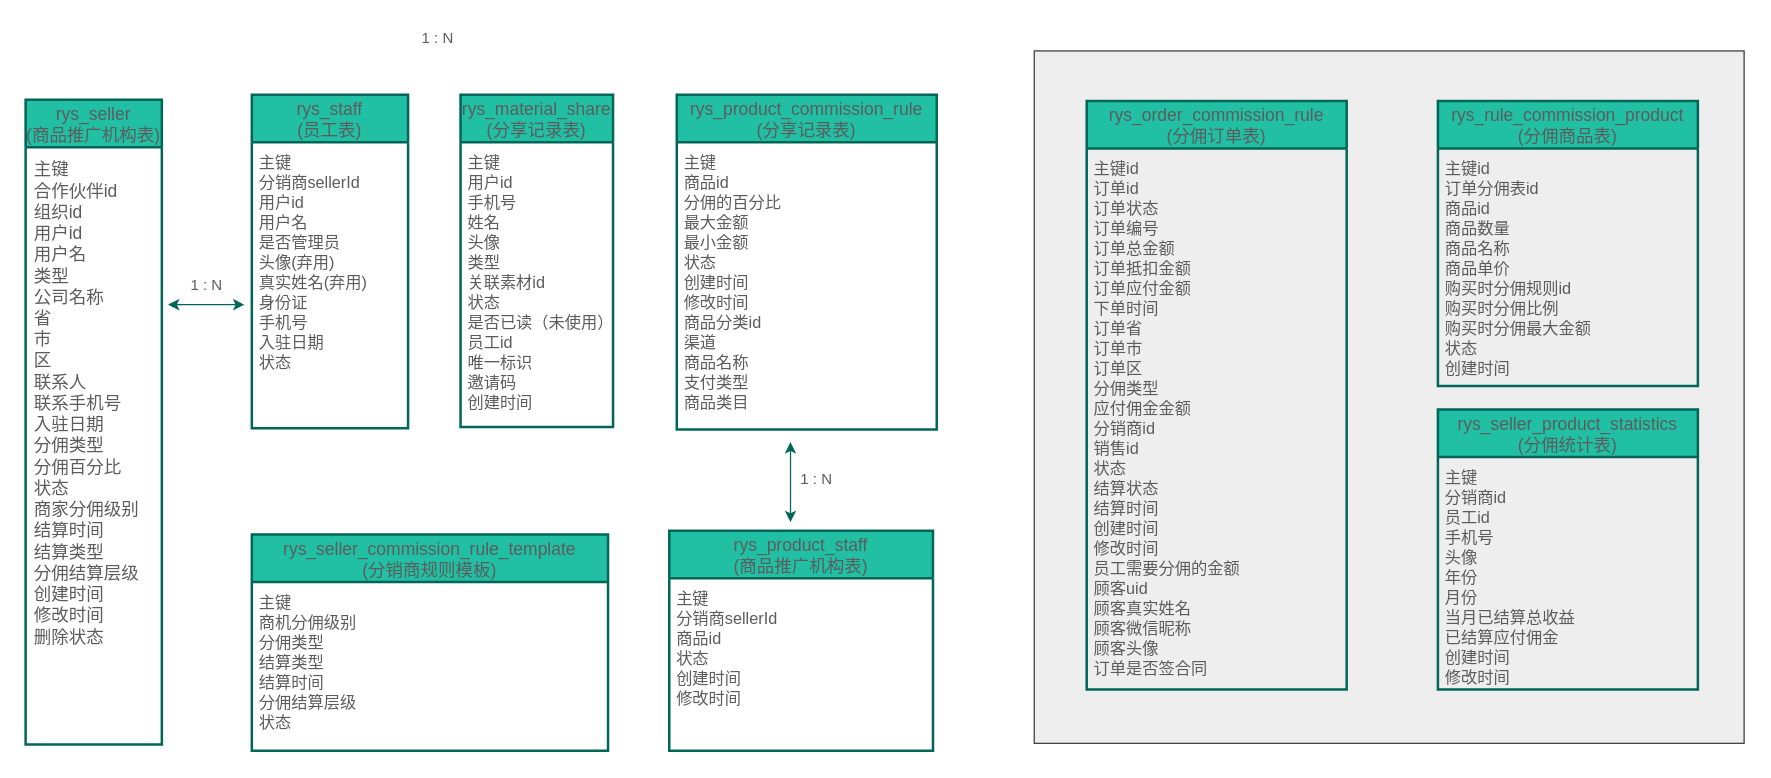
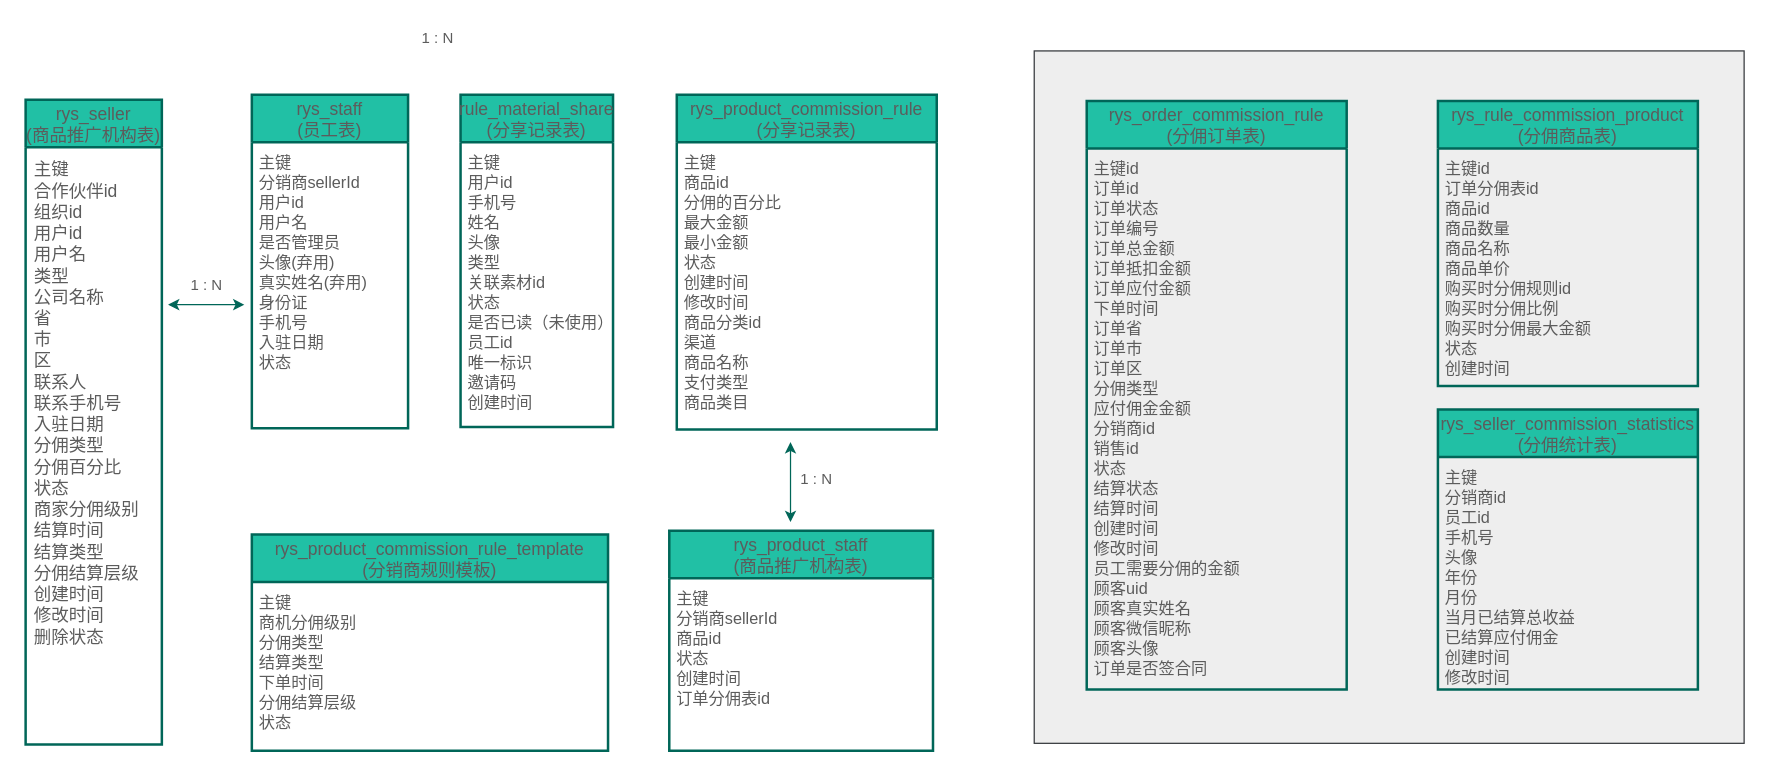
(536, 109) -> (536, 109)
(1568, 424) -> (1568, 424)
(429, 549) -> (429, 549)
(693, 598) -> (693, 598)
(275, 602) -> (275, 602)
